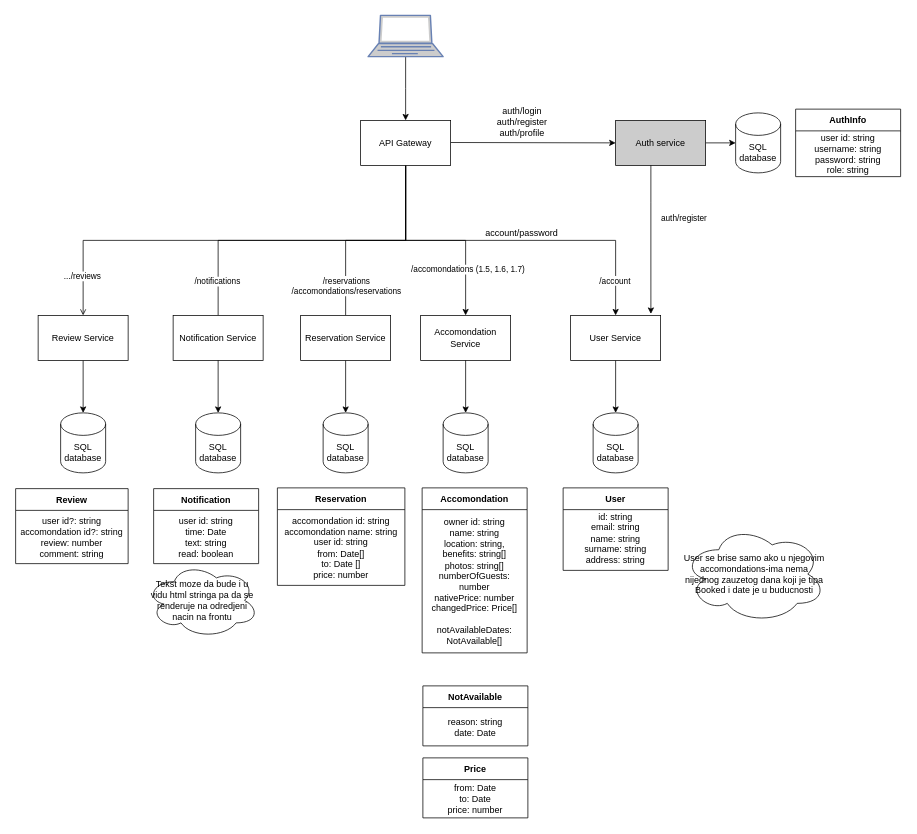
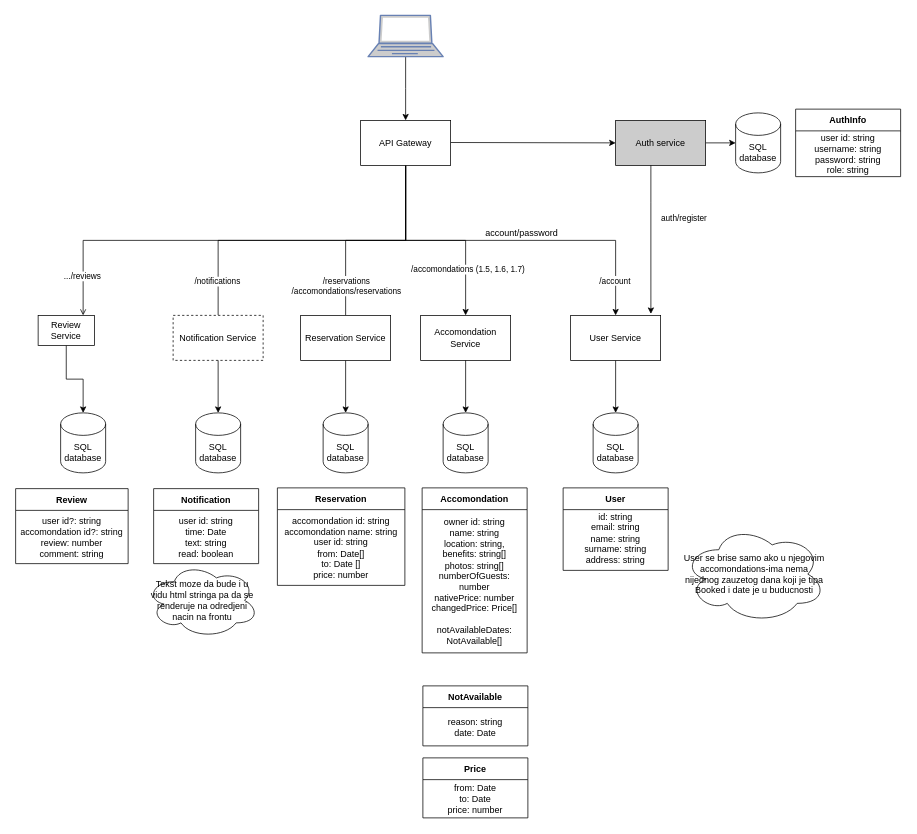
(522, 122) -> none
(83, 338) -> (66, 330)
(218, 338) -> (218, 338)
